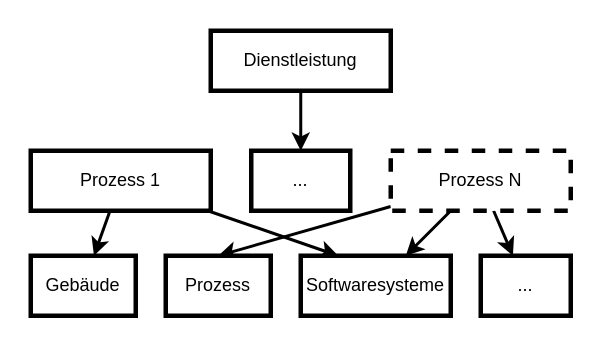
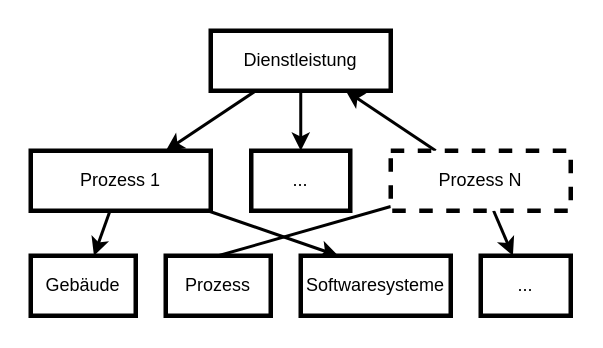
none -> (216, 117)
(433, 229) -> (396, 124)
(231, 252) -> (228, 253)
